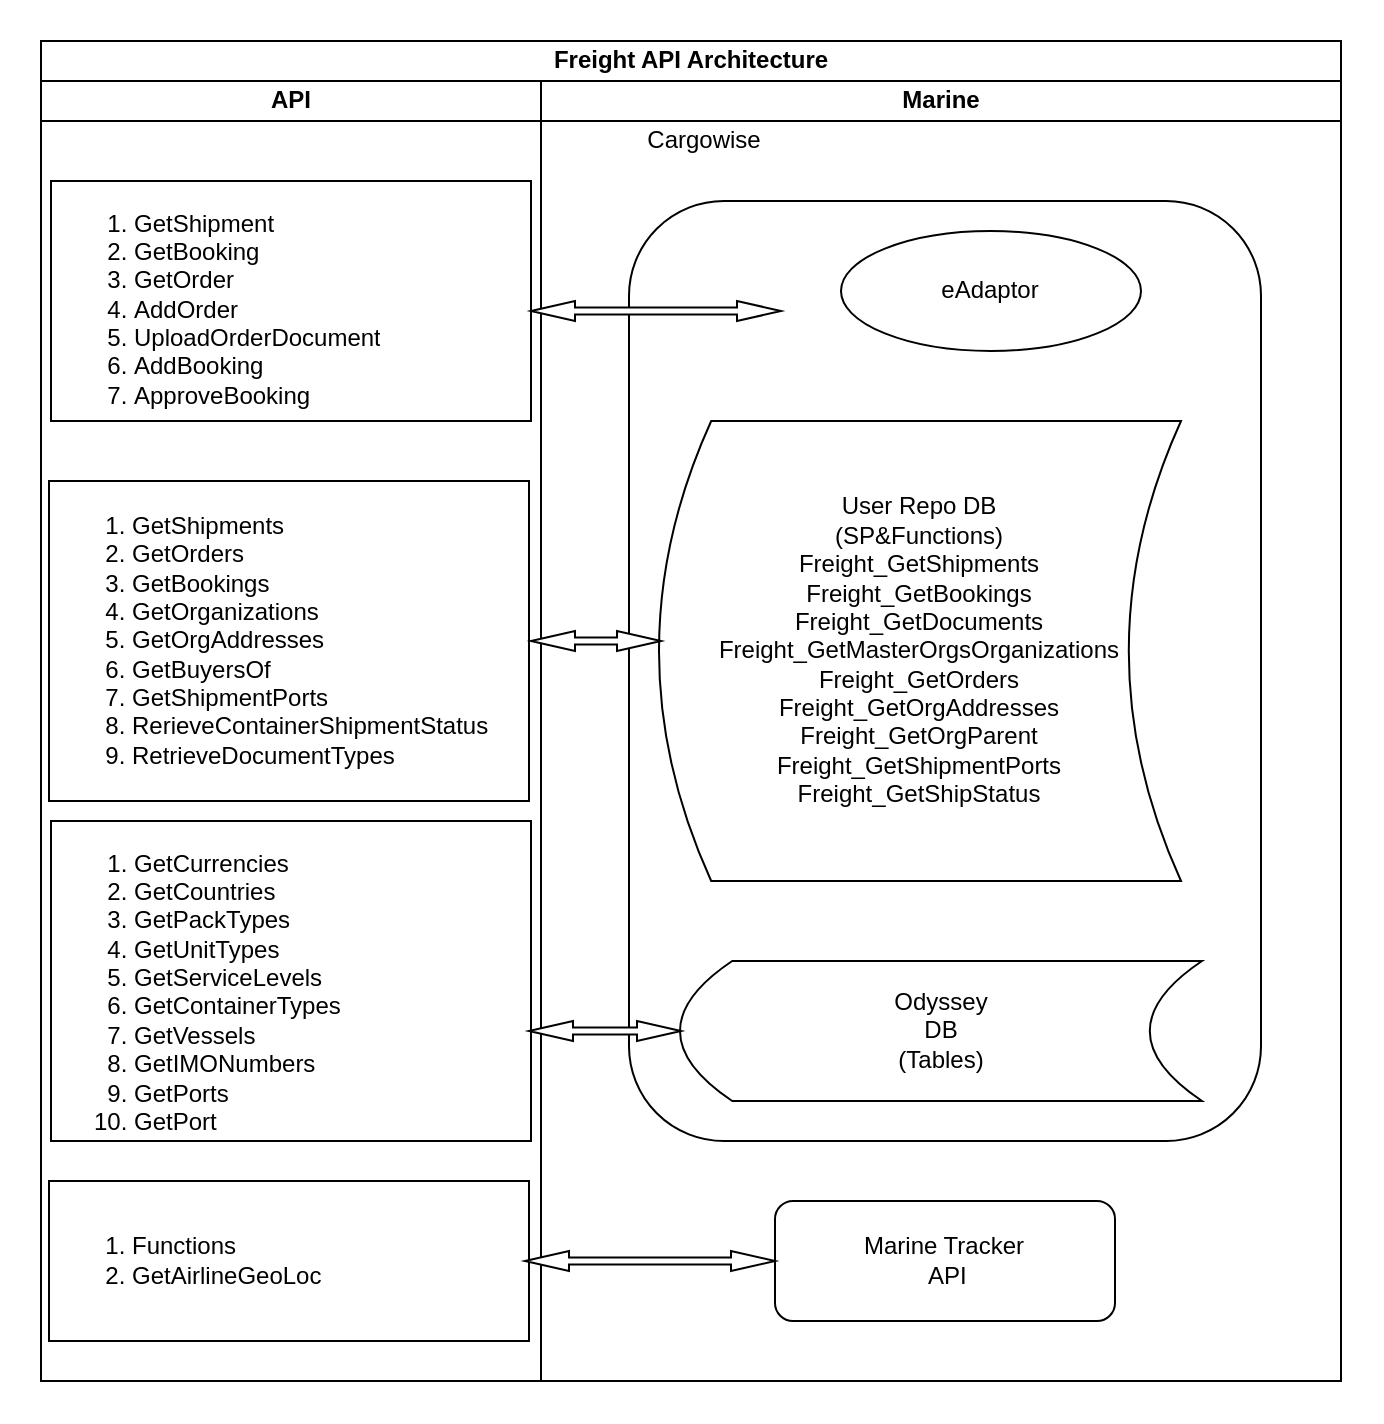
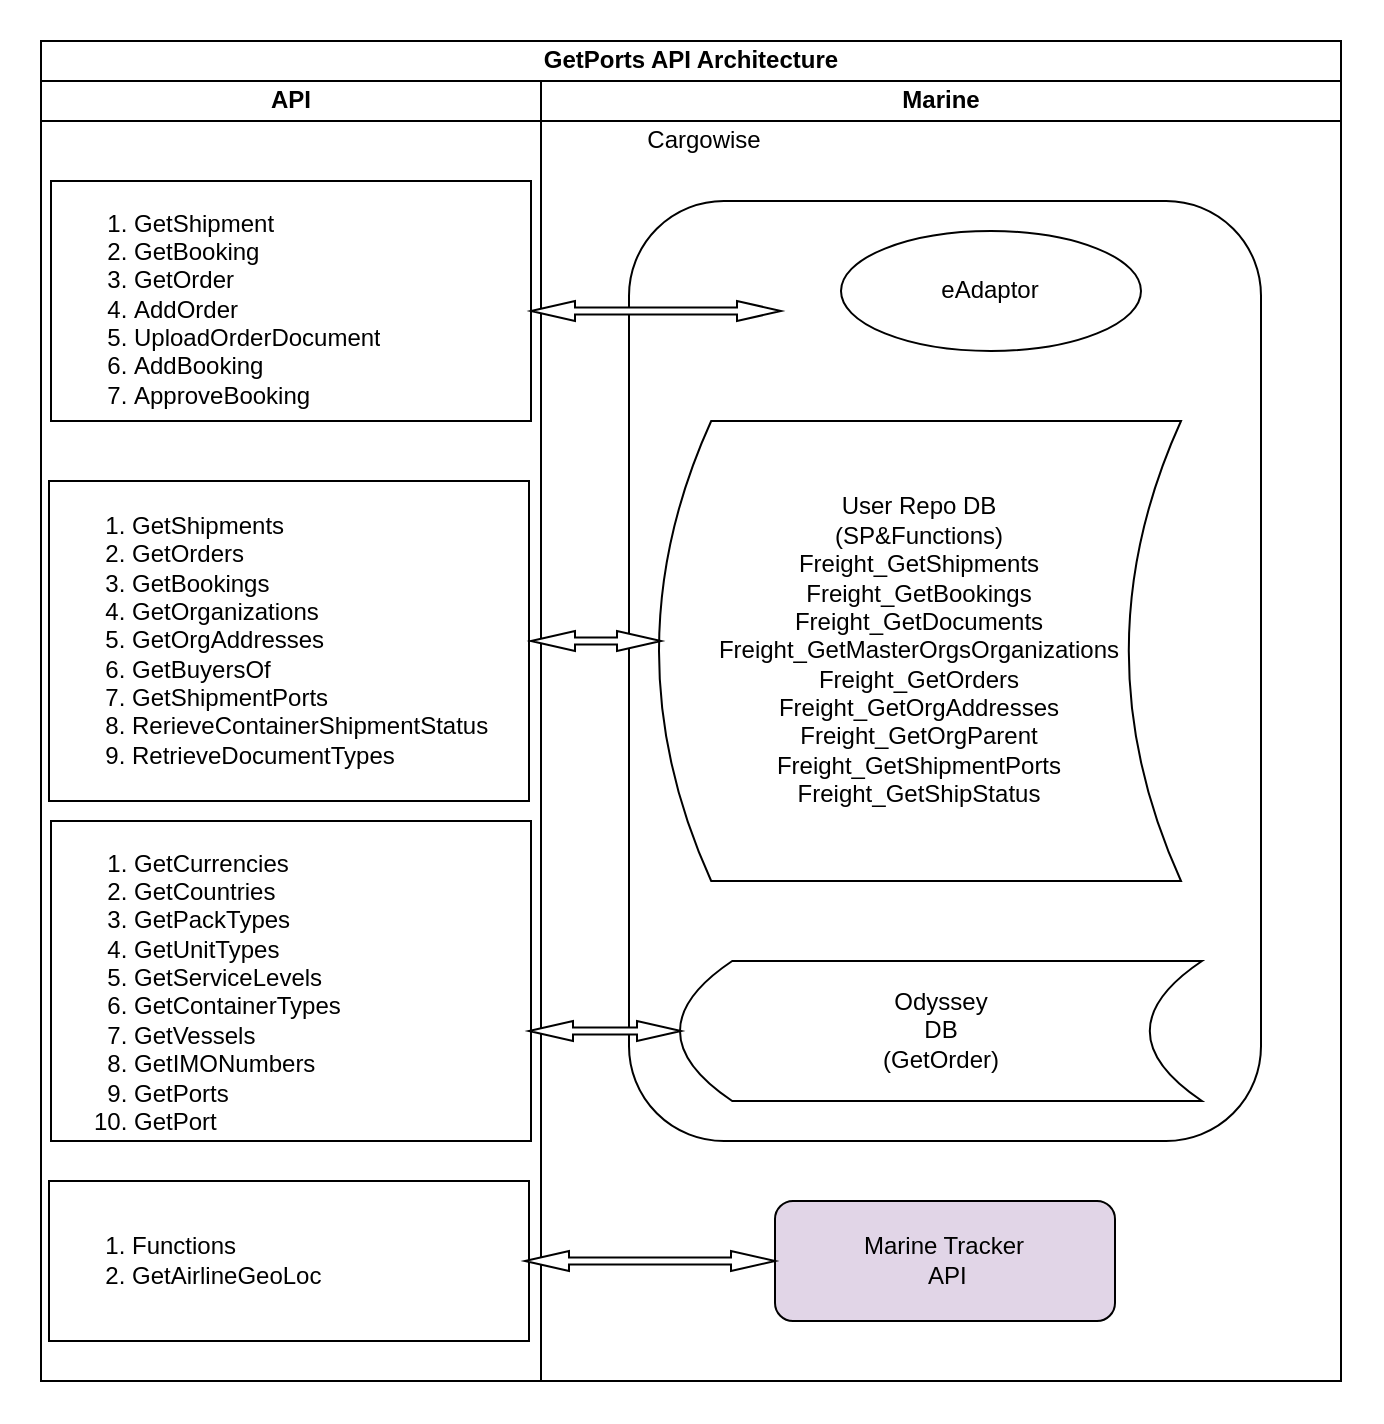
(692, 61) -> (692, 61)
(942, 1031) -> (942, 1031)
(945, 1261) -> (945, 1261)
